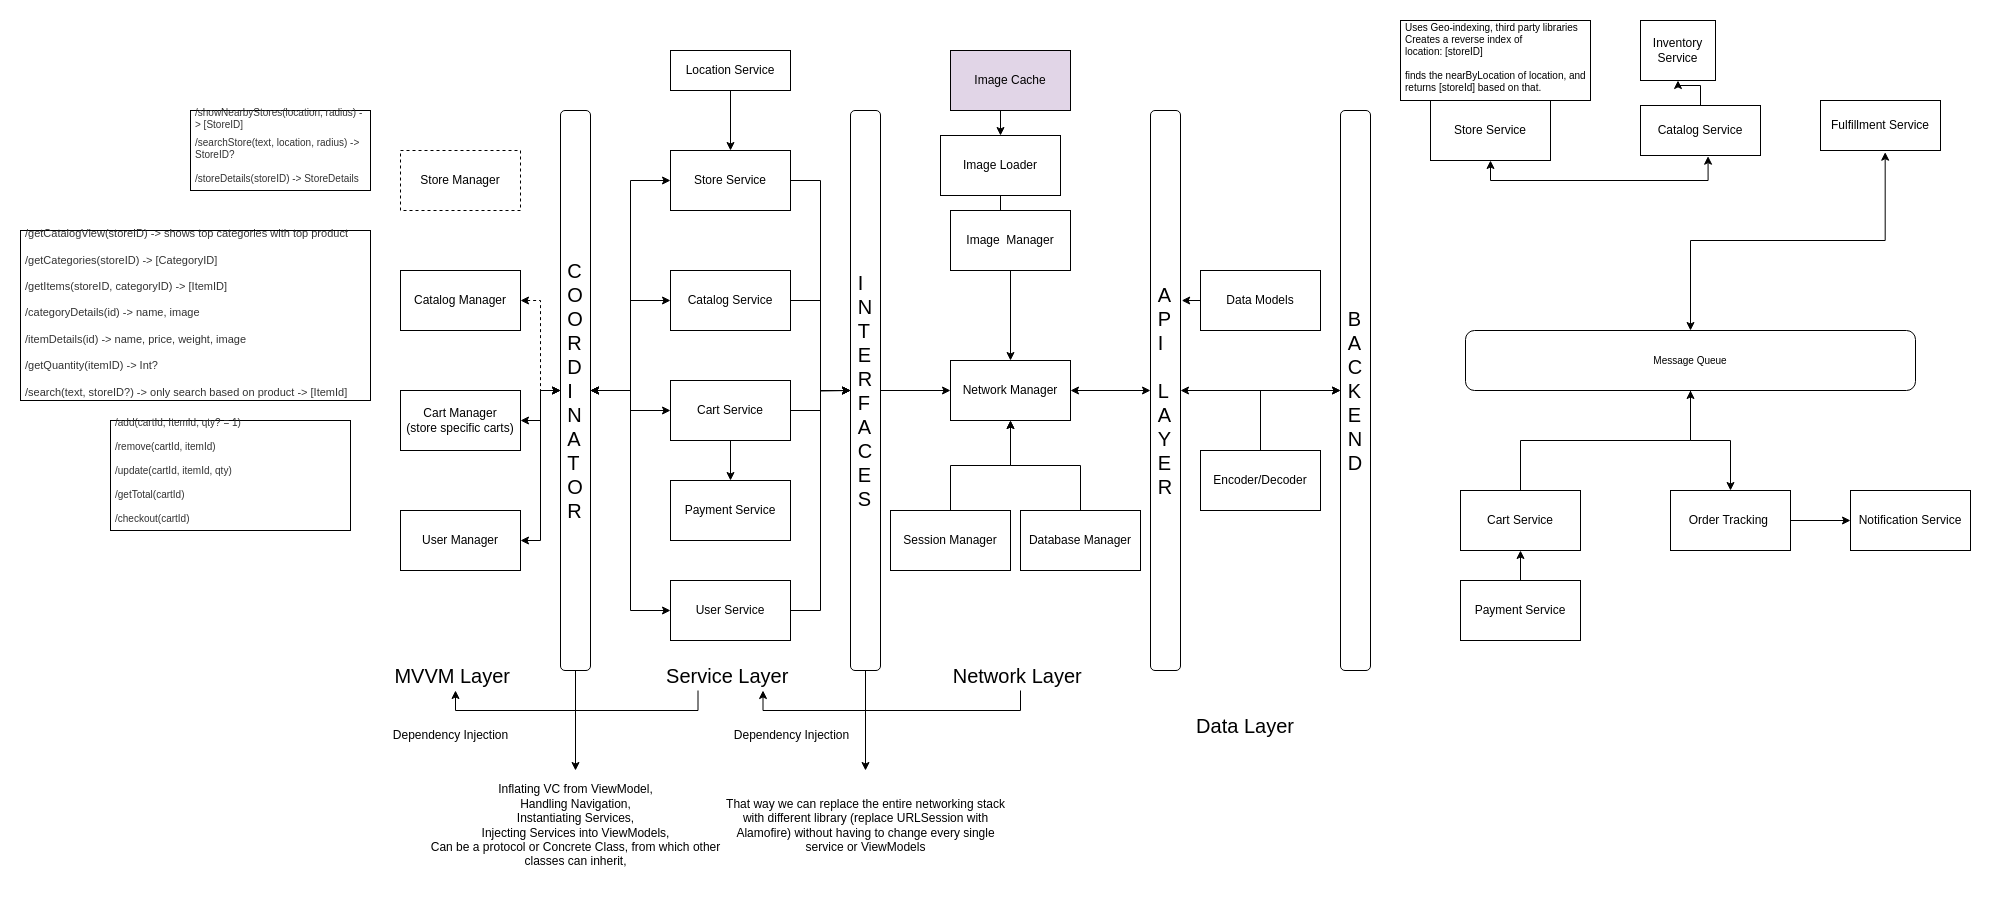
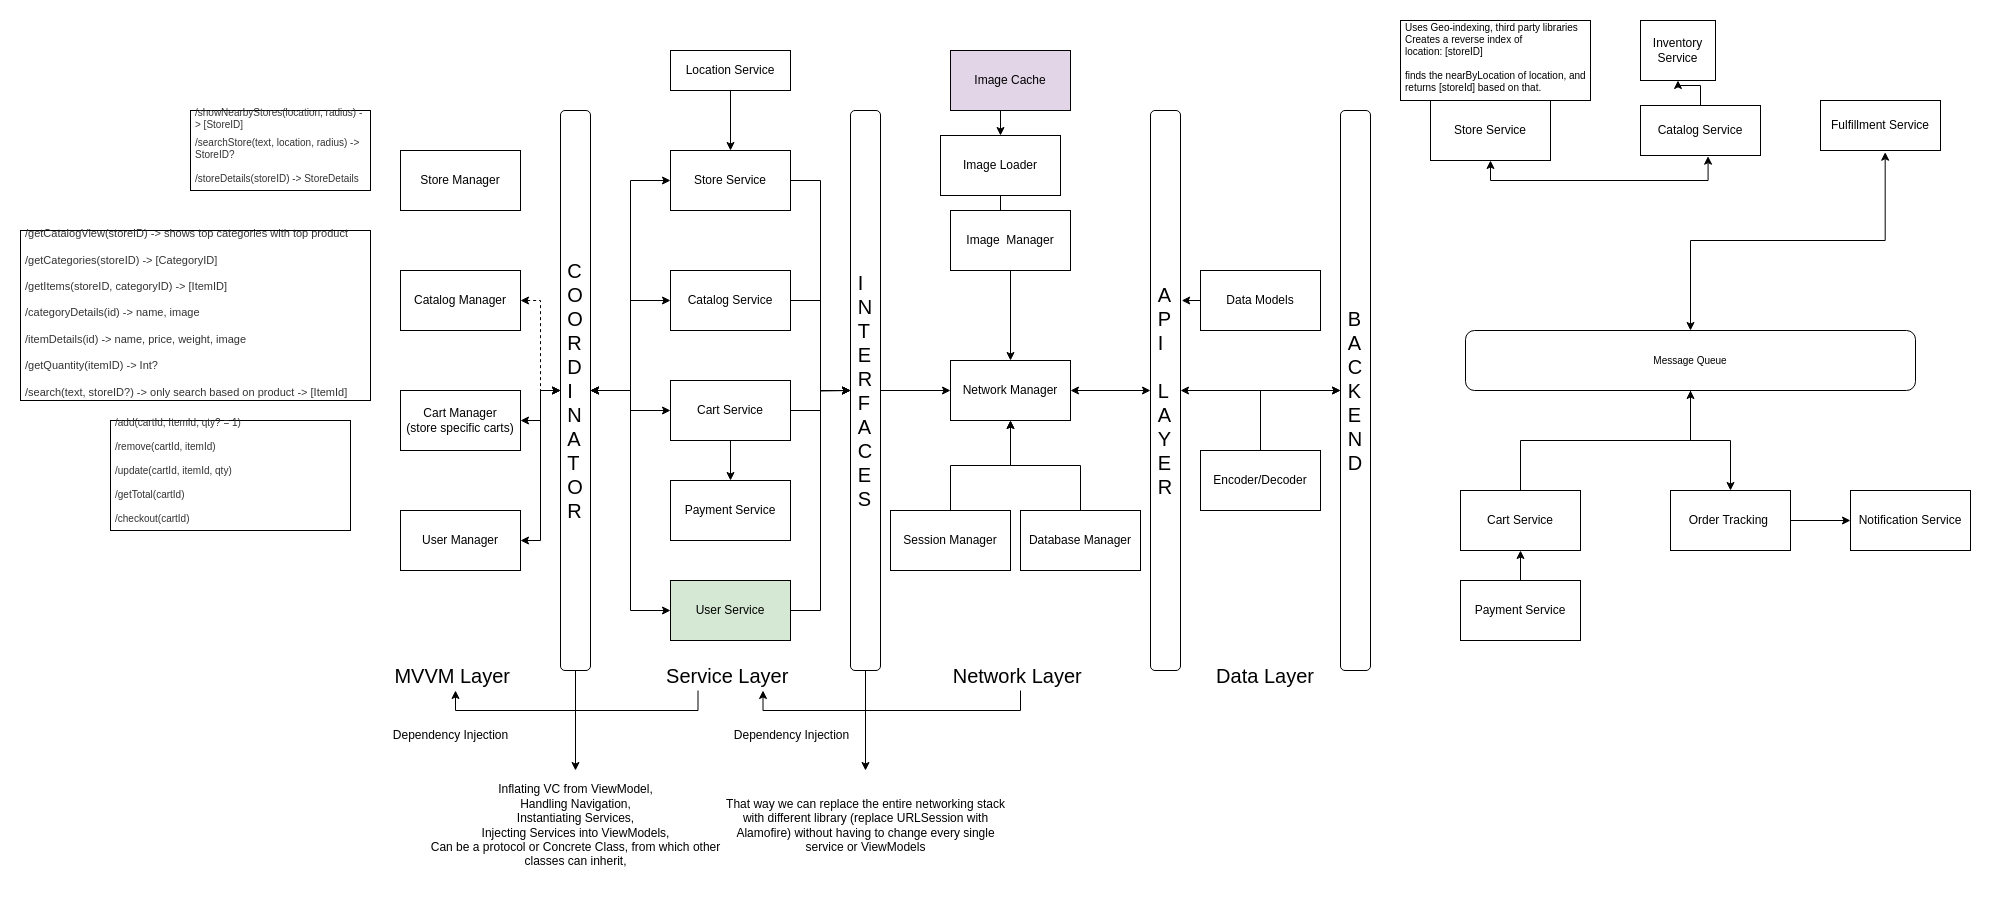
(461, 181) -> (461, 181)
(731, 611) -> (731, 611)
(1246, 726) -> (1266, 676)
